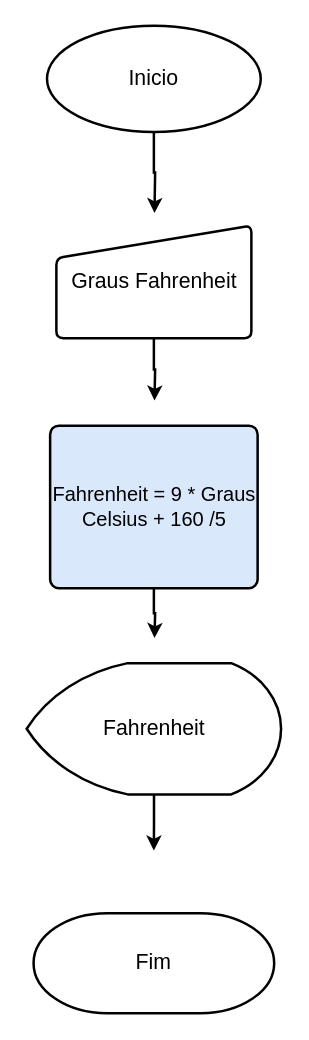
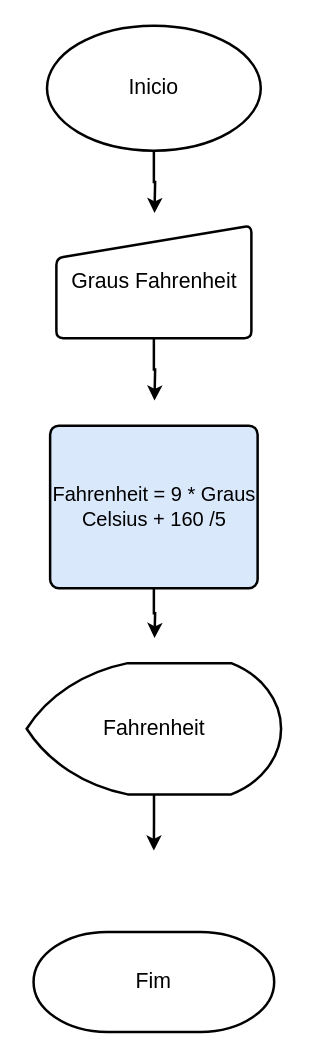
(154, 79) -> (154, 88)
(154, 963) -> (154, 982)
